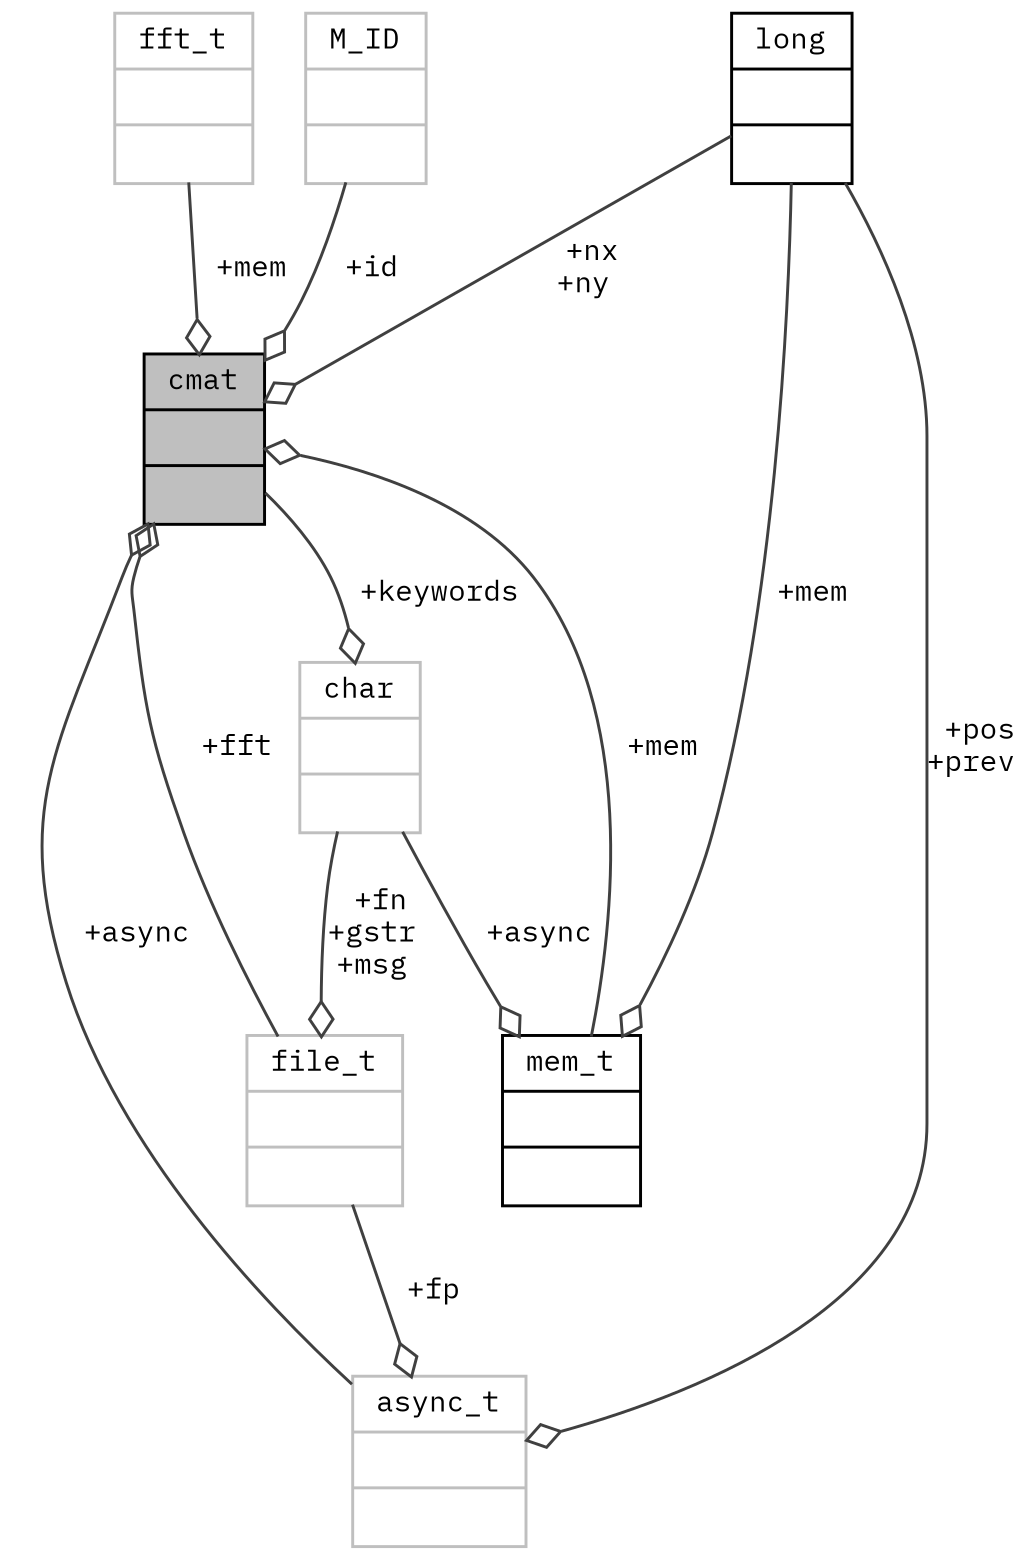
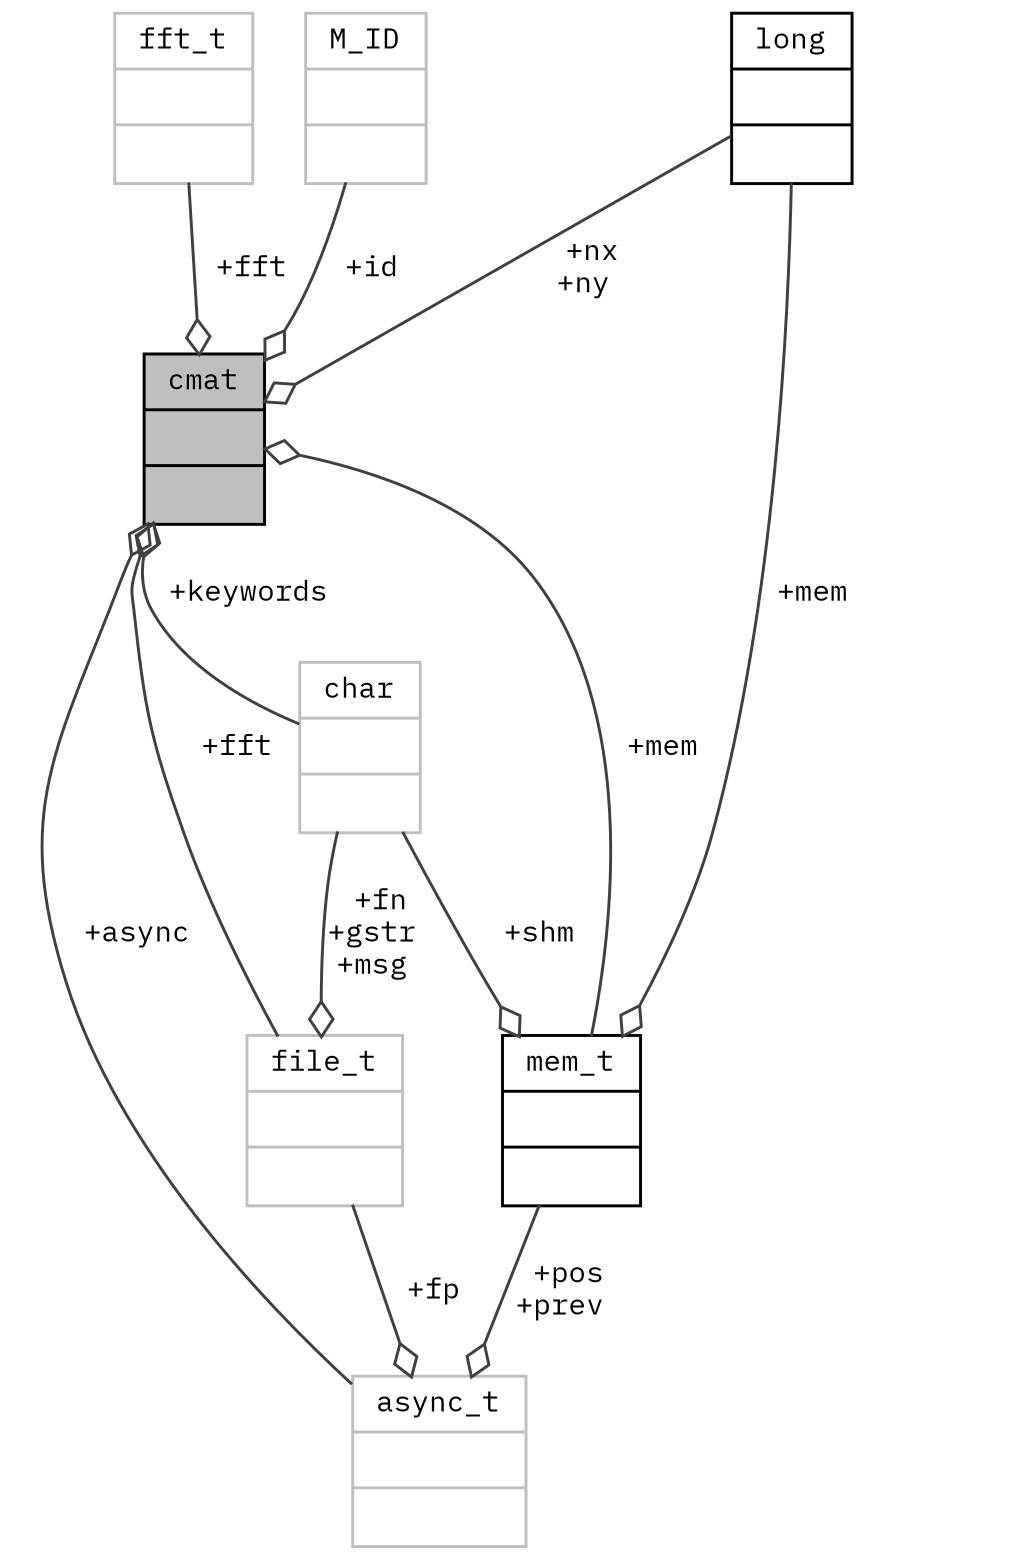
(244, 269) -> (244, 269)
(317, 554) -> (195, 662)
(927, 901) -> (512, 1274)
(532, 934) -> (532, 934)
